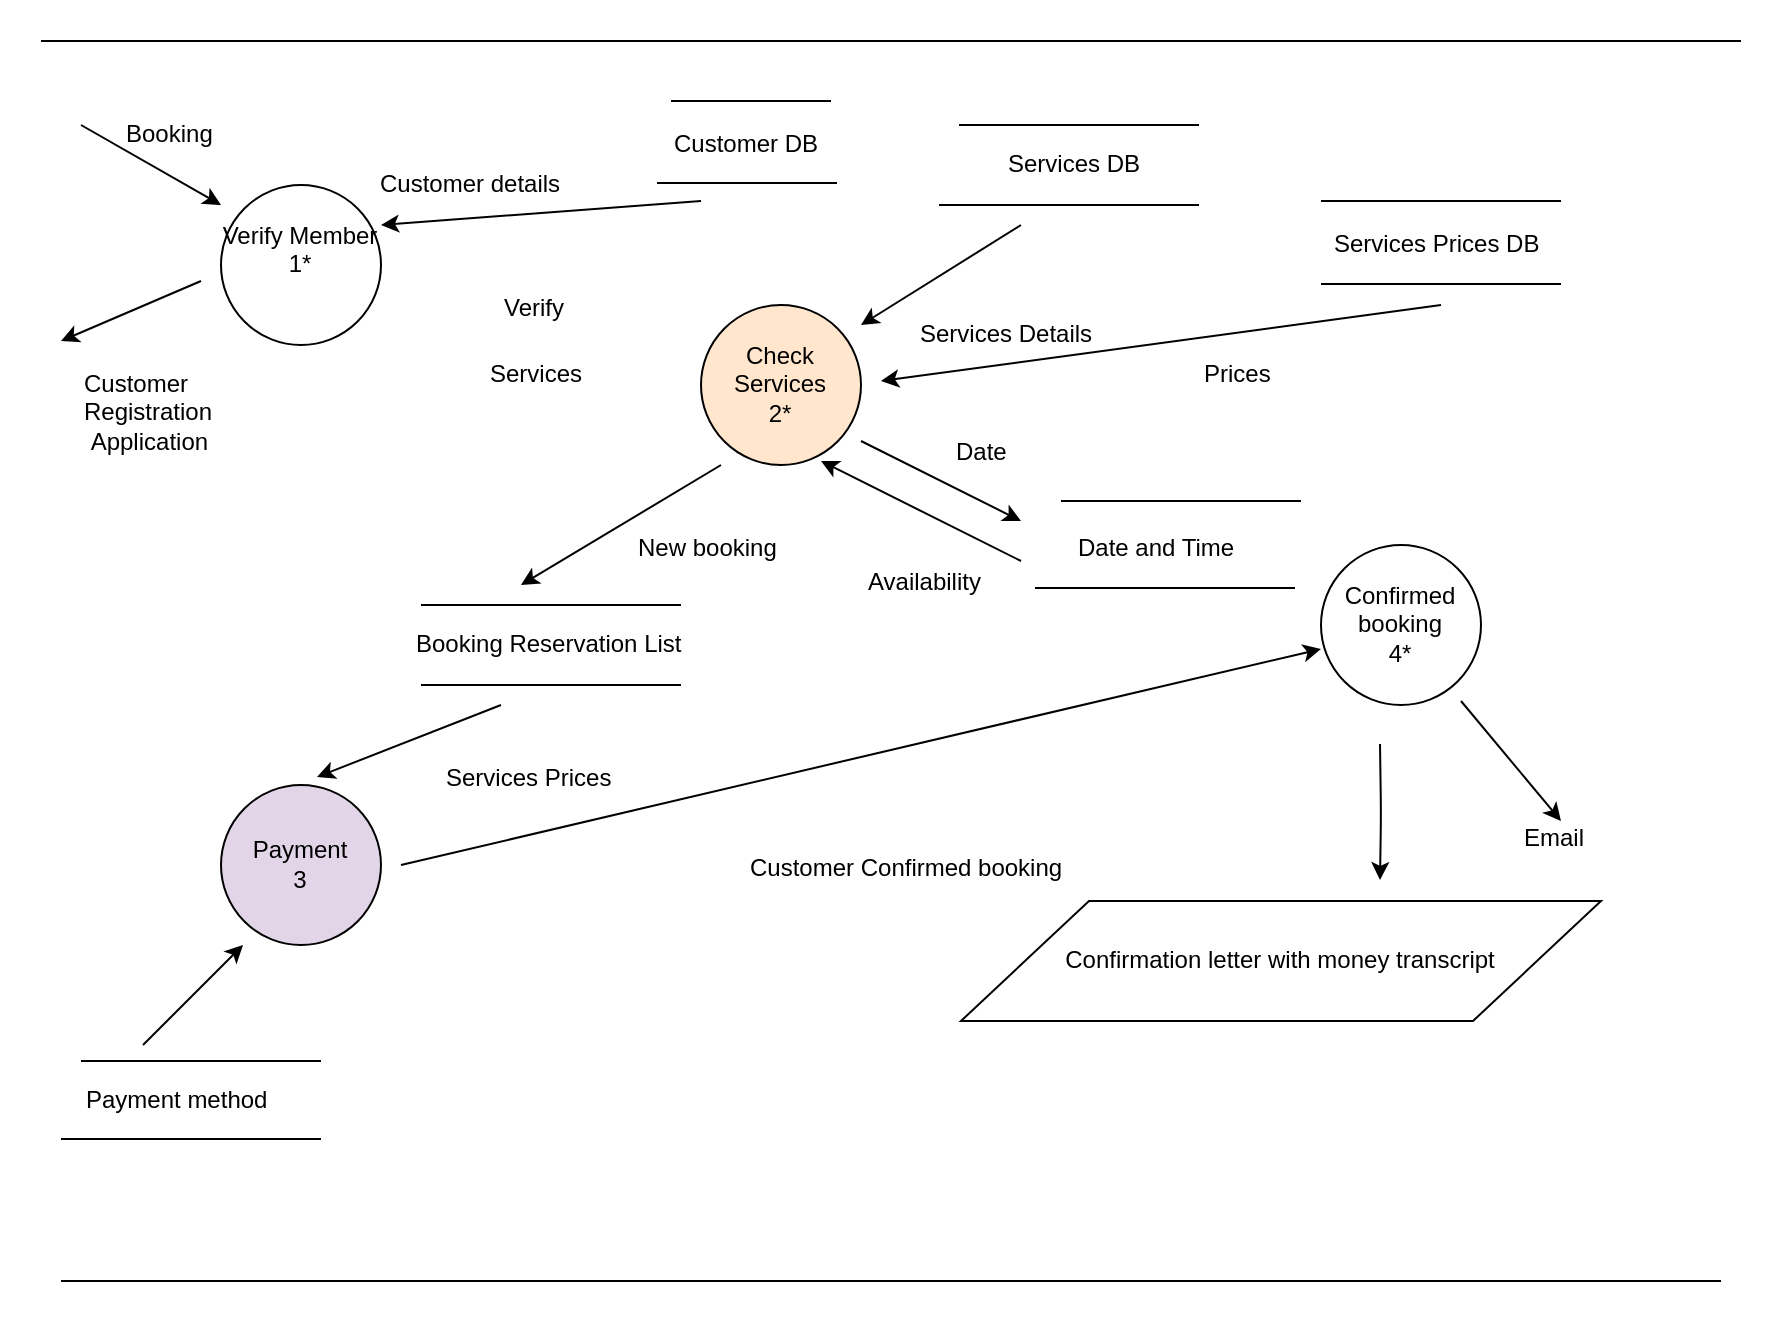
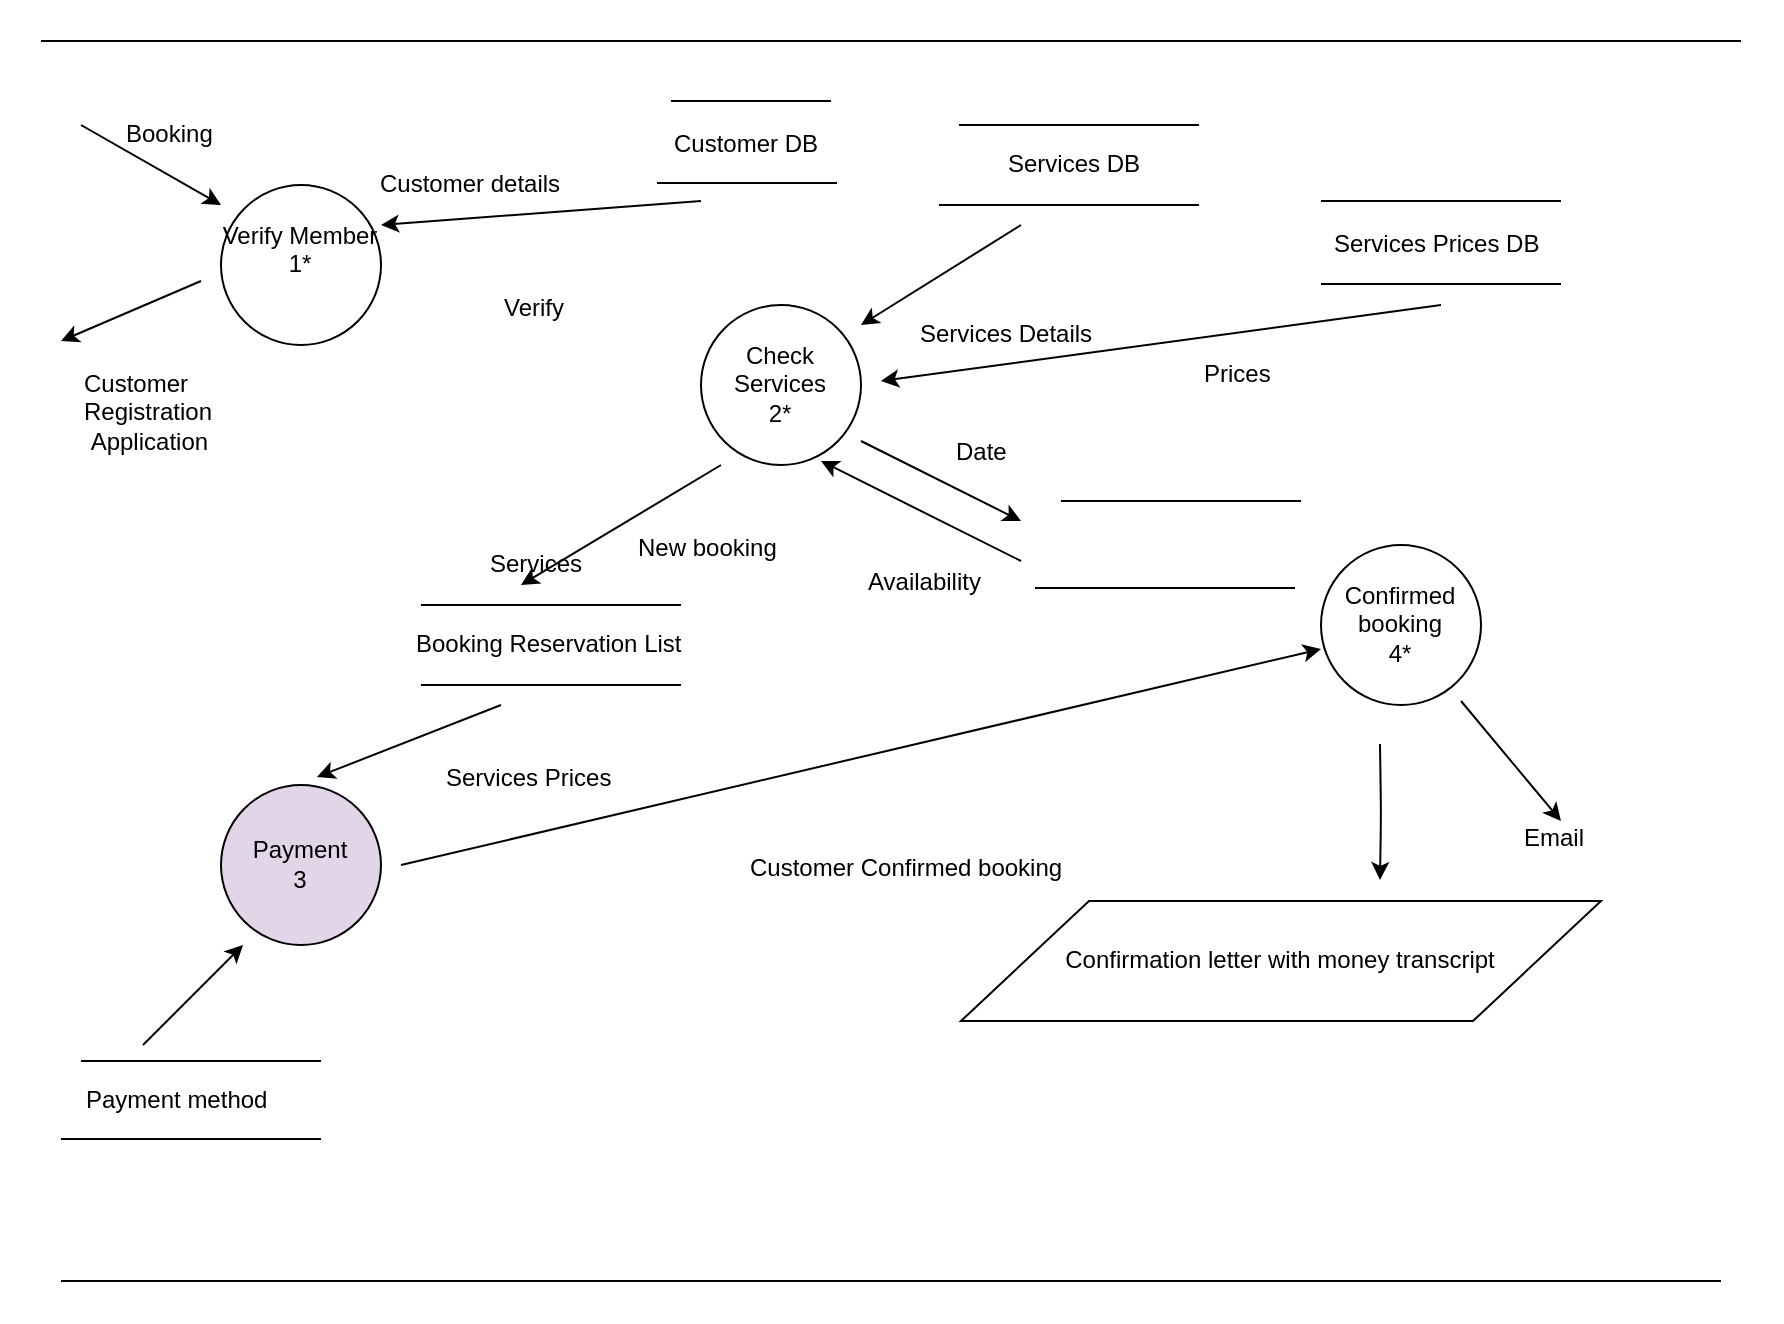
(547, 375) -> (547, 565)
(781, 385) -> (781, 385)
(1165, 549) -> none
